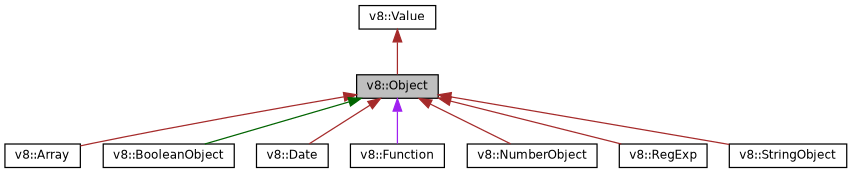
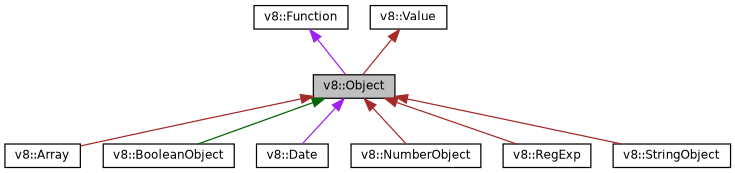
(340, 125) -> (319, 126)
(397, 128) -> (332, 57)
